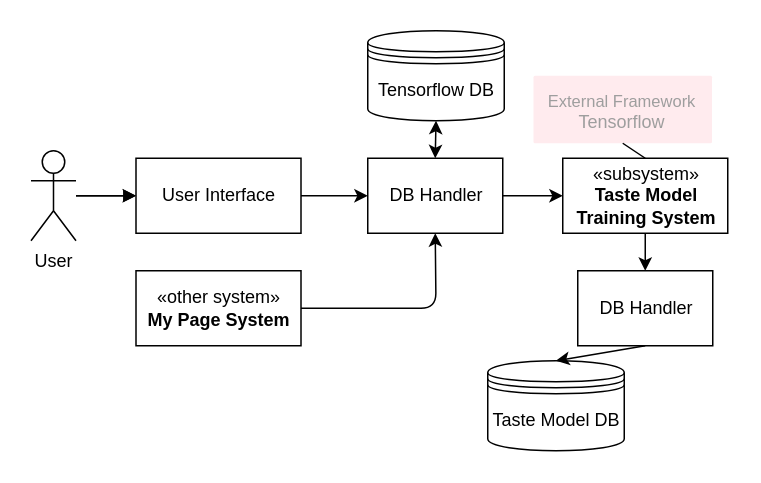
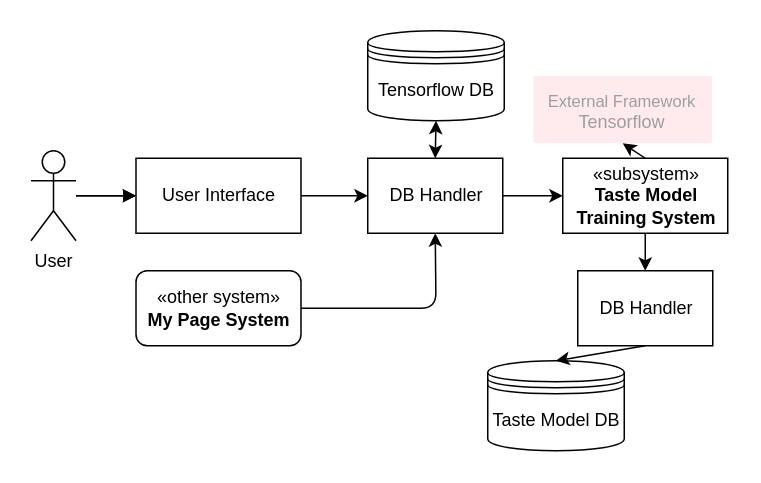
(628, 147) -> (631, 149)
(218, 308) -> (218, 308)
